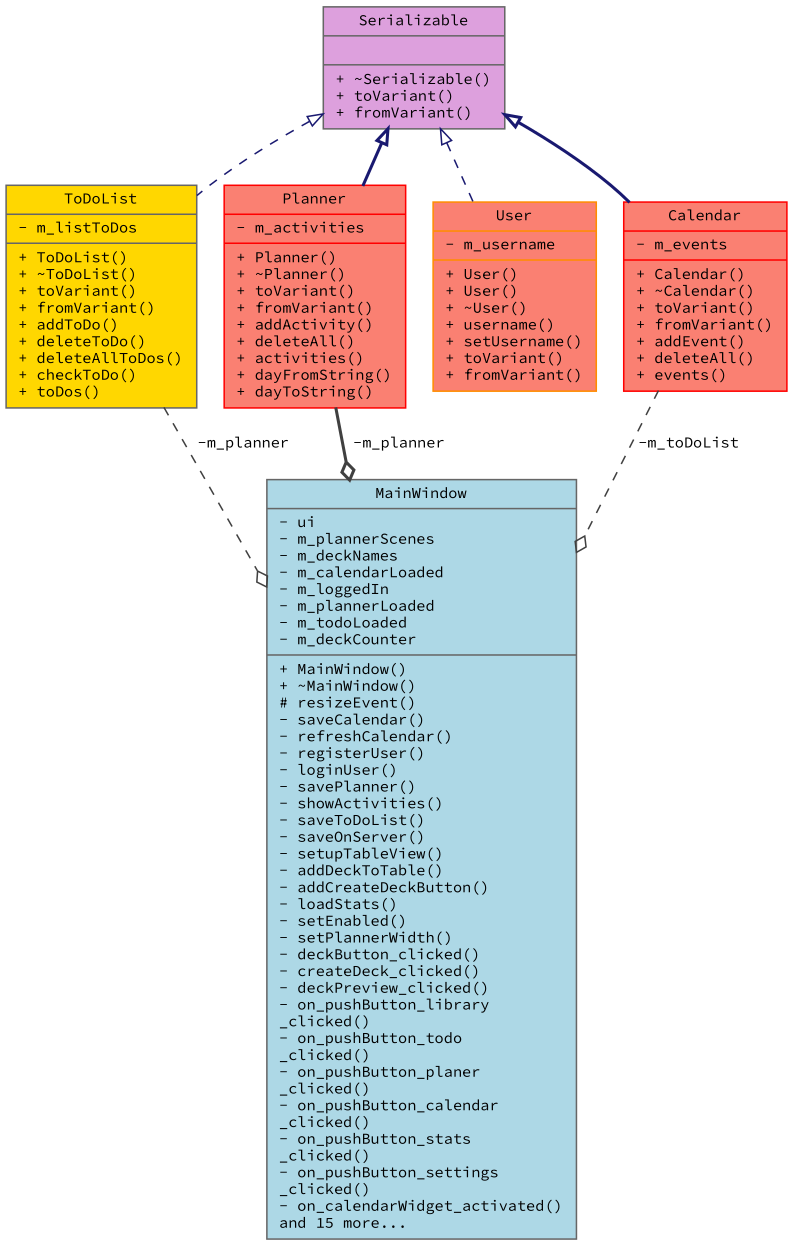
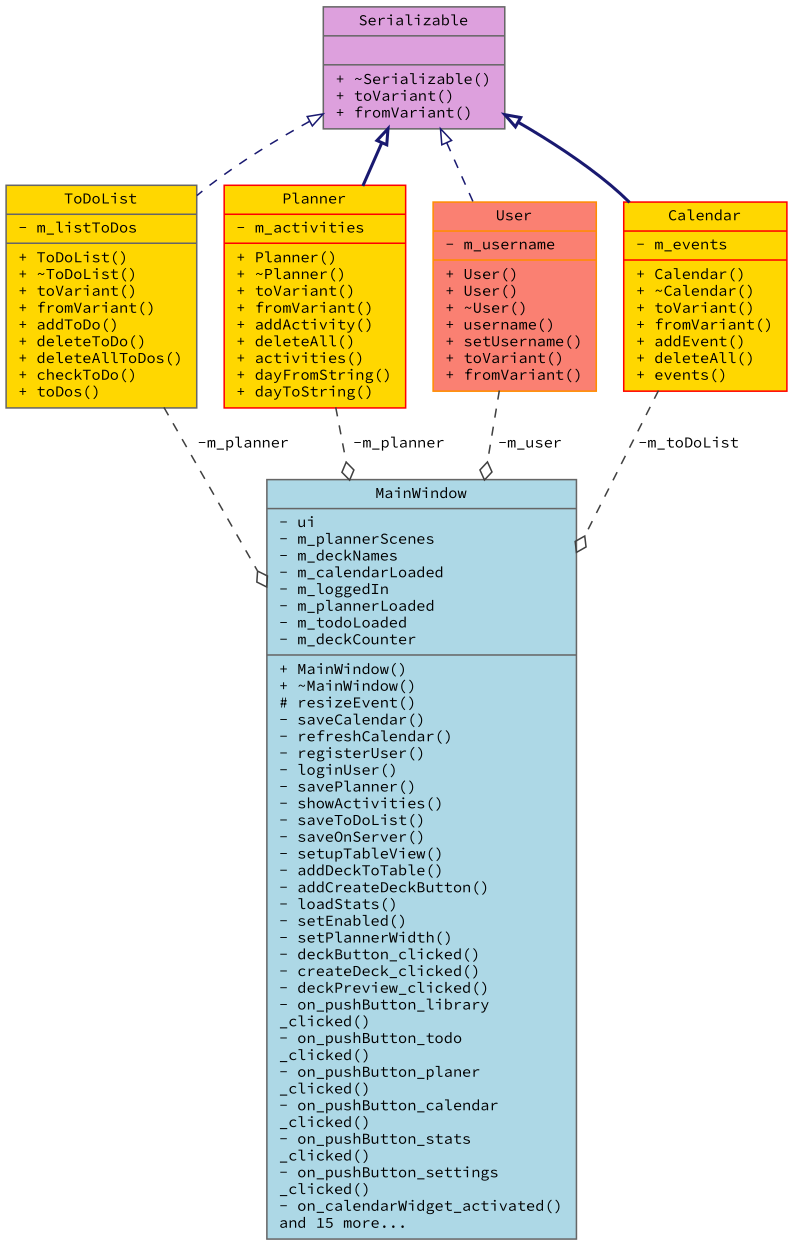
(315, 297) -> (315, 297)
(705, 297) -> (705, 297)
none -> (493, 426)
(341, 434) -> (341, 434)
